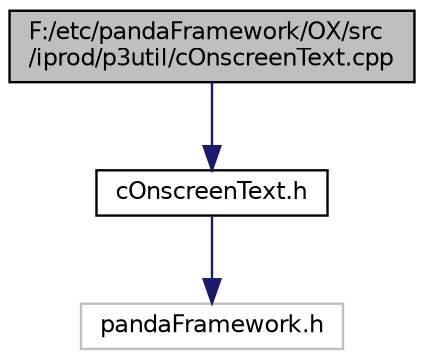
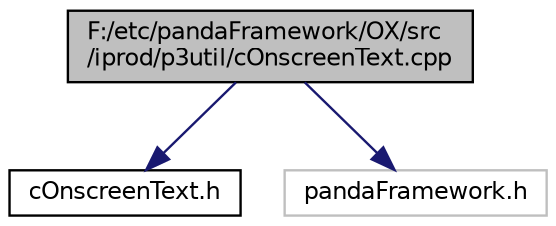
(212, 248) -> (341, 118)
